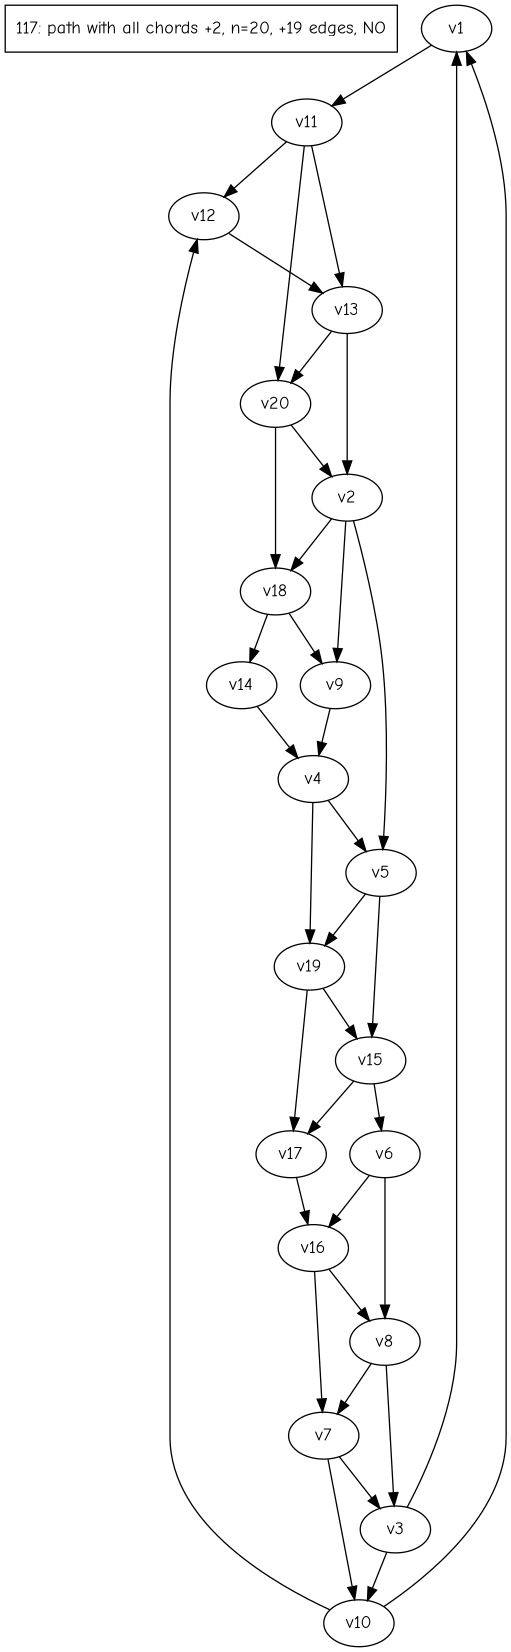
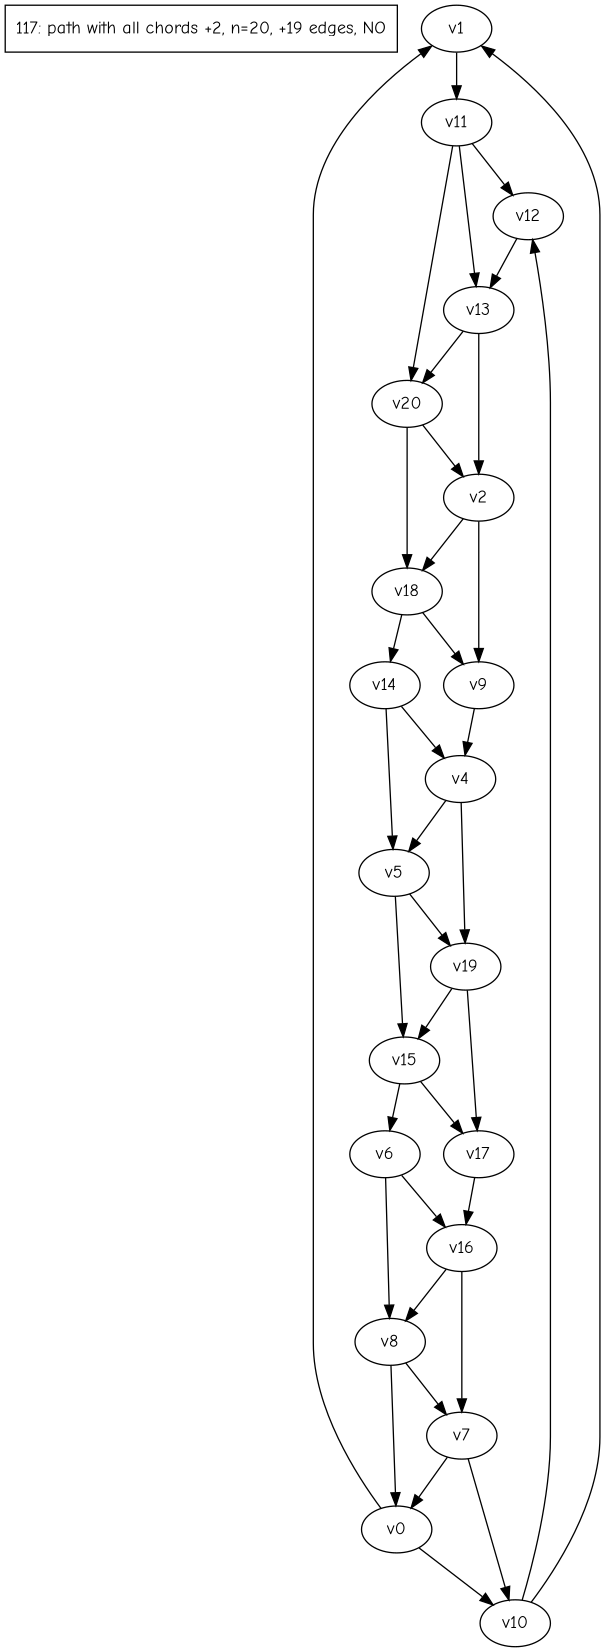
(384, 677) -> (389, 772)
(395, 1529) -> (397, 1529)
